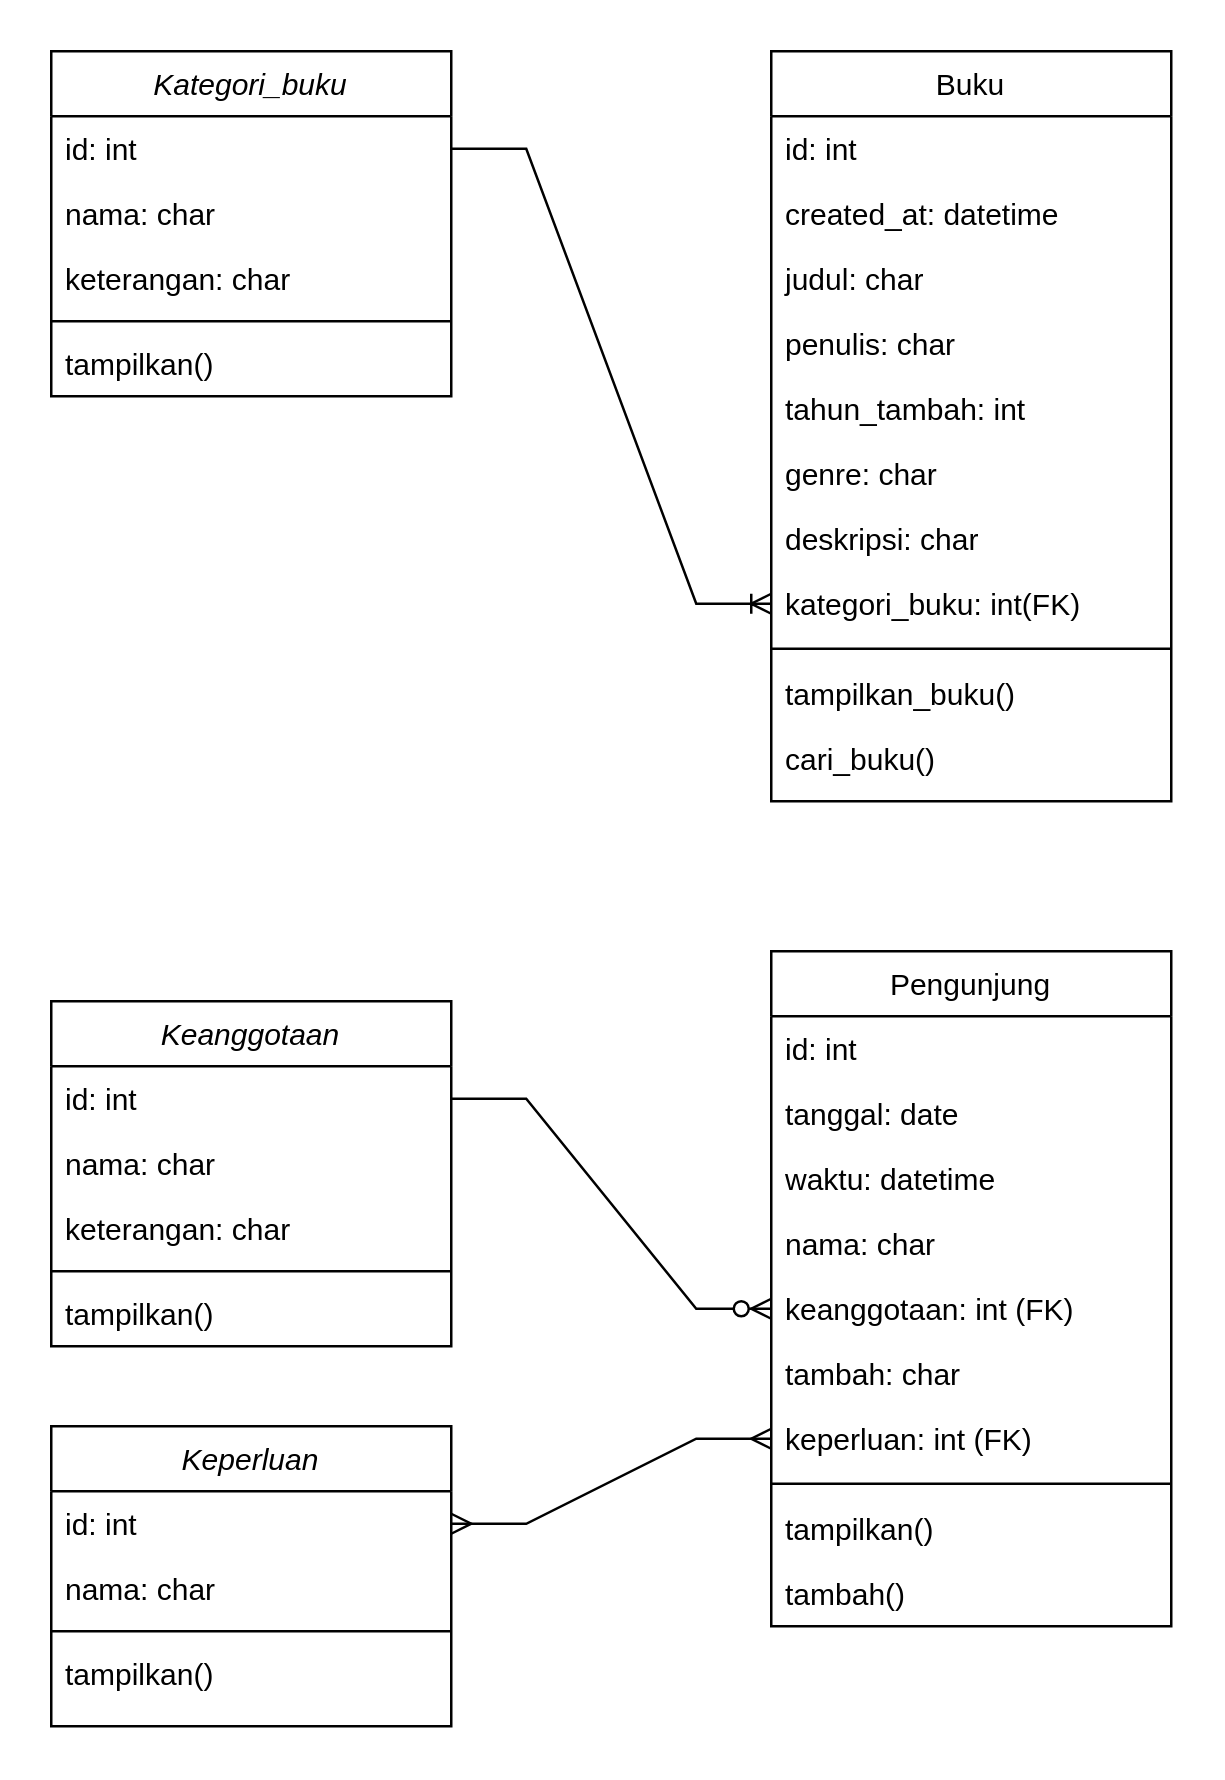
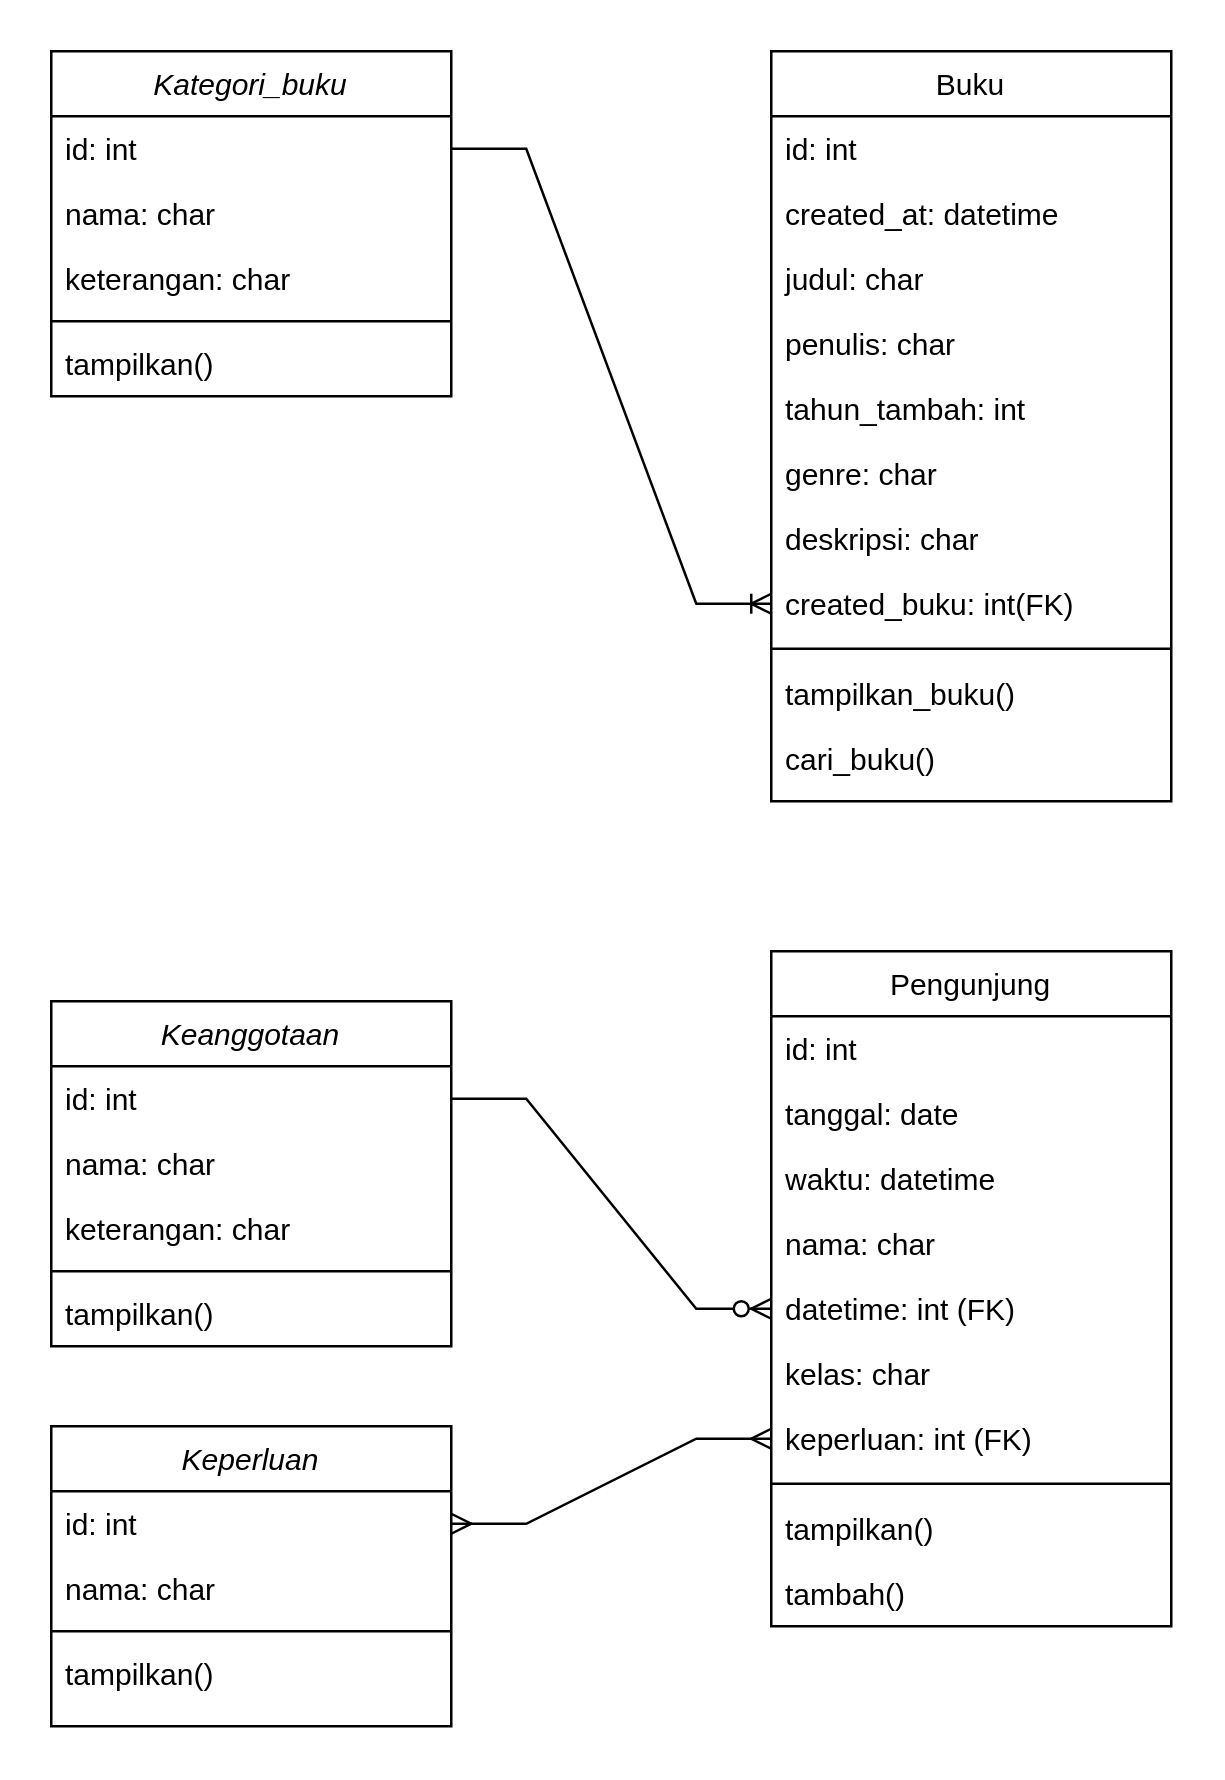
(954, 605) -> (950, 605)
(946, 1310) -> (917, 1310)
(878, 1375) -> (866, 1375)
